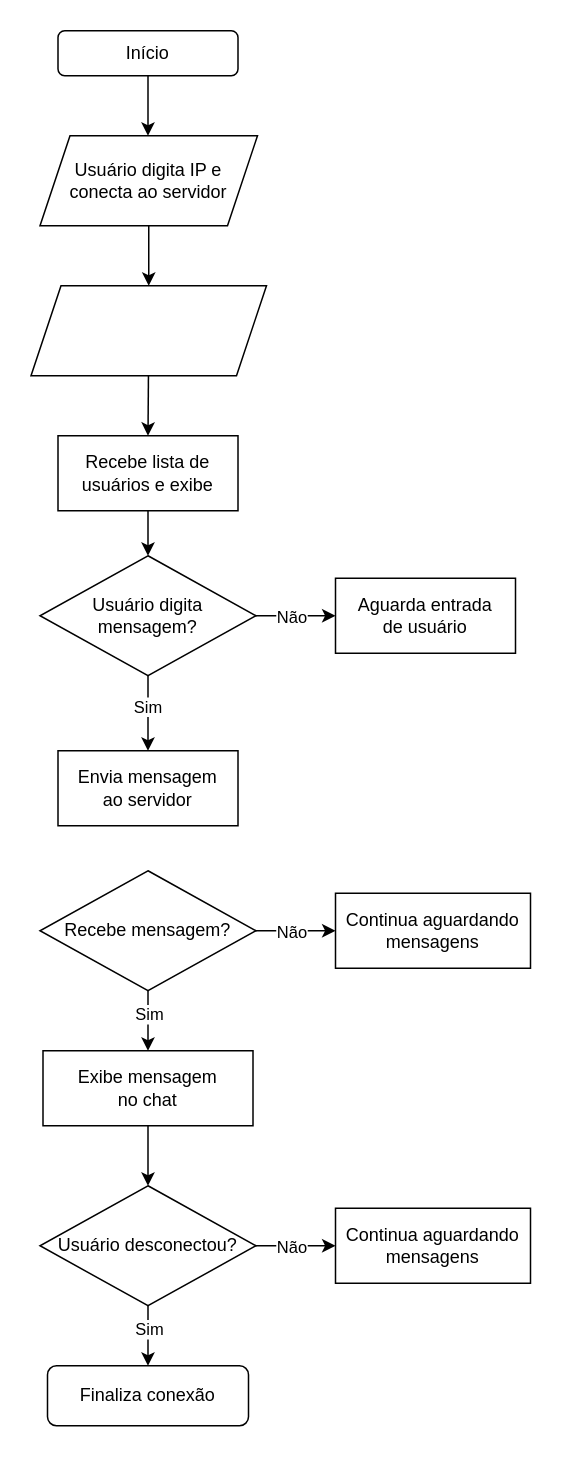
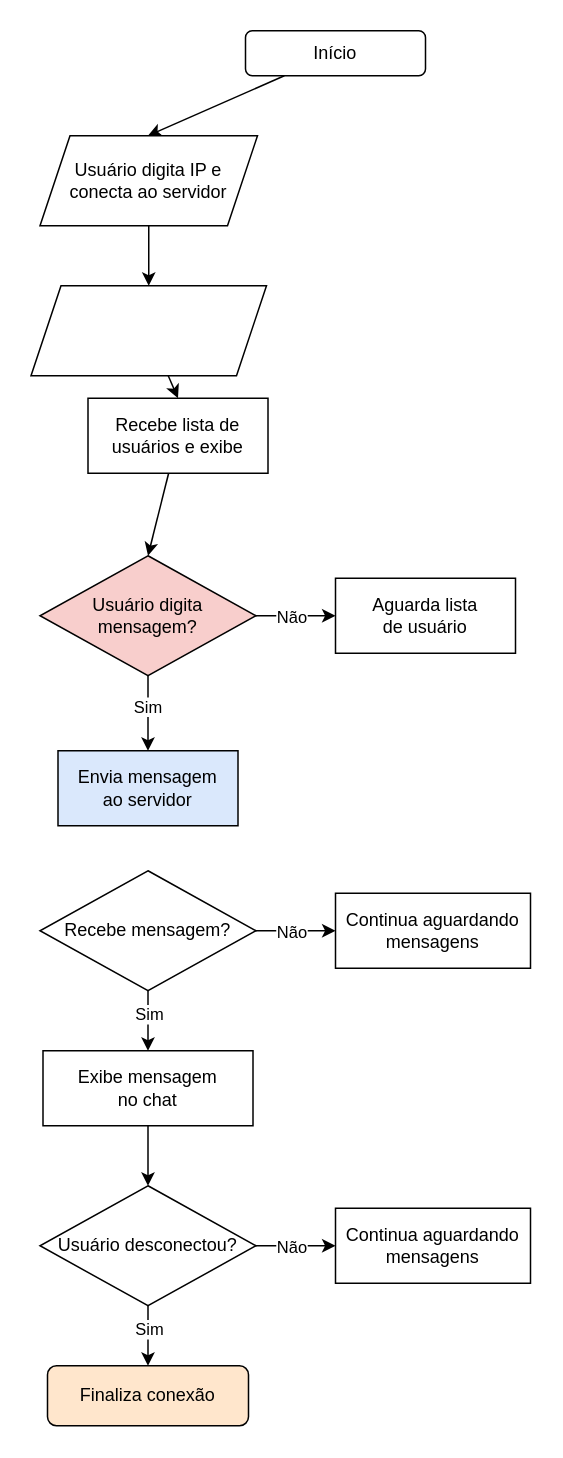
(148, 53) -> (335, 53)
(148, 473) -> (178, 436)
(148, 616) -> (148, 616)
(425, 616) -> (425, 616)
(148, 788) -> (148, 788)
(148, 1396) -> (148, 1396)
